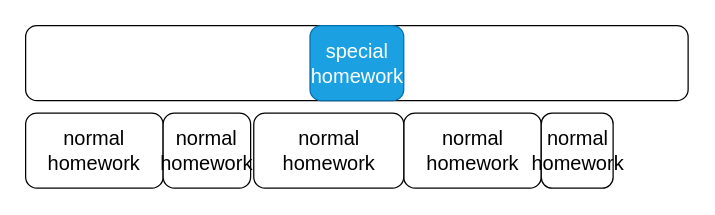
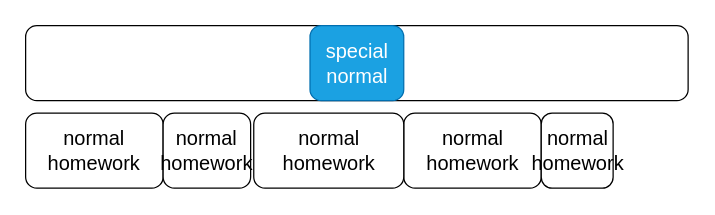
(358, 63) -> (358, 63)
